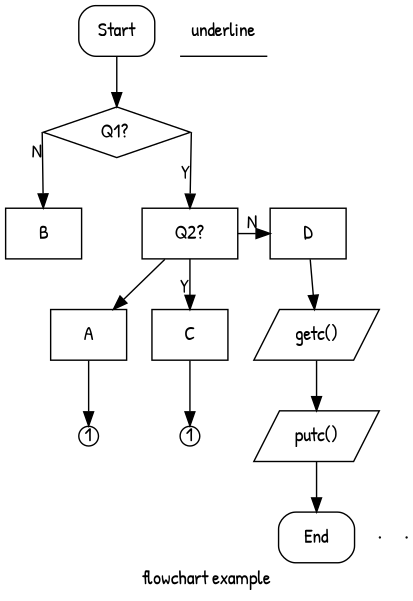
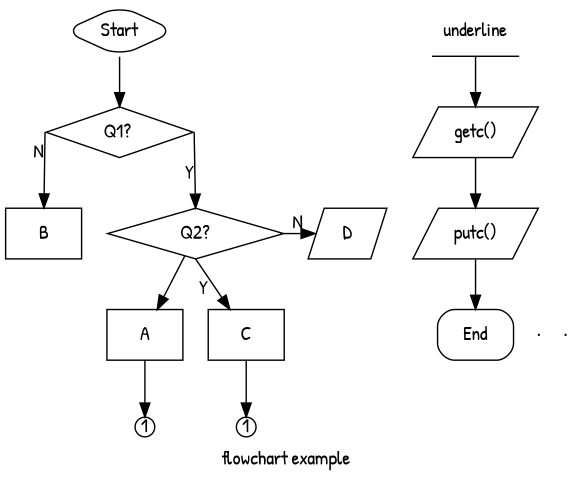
(117, 31) -> (120, 31)
(190, 234) -> (196, 234)
(308, 234) -> (348, 234)
(312, 277) -> (476, 75)
